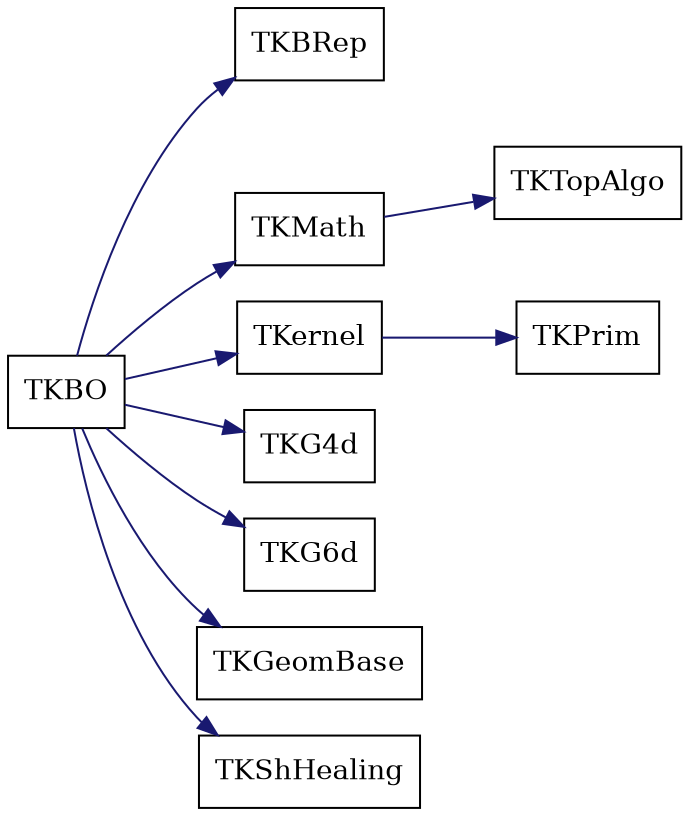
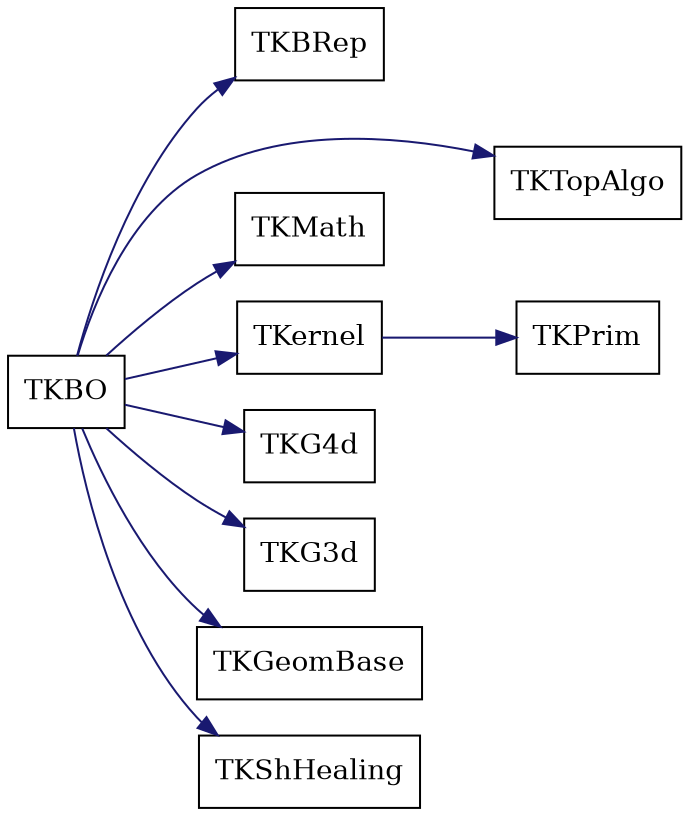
(429, 209) -> (225, 161)
(309, 555) -> (309, 555)
